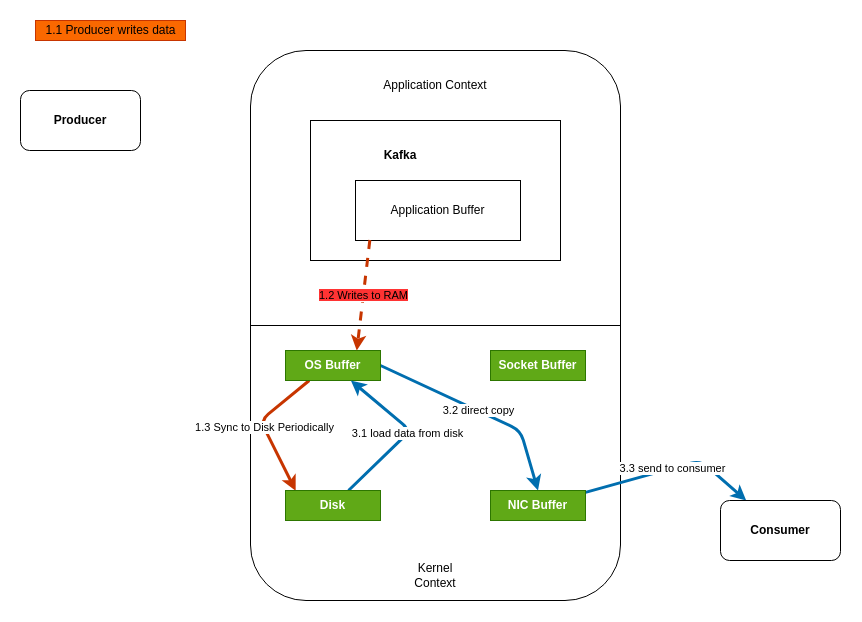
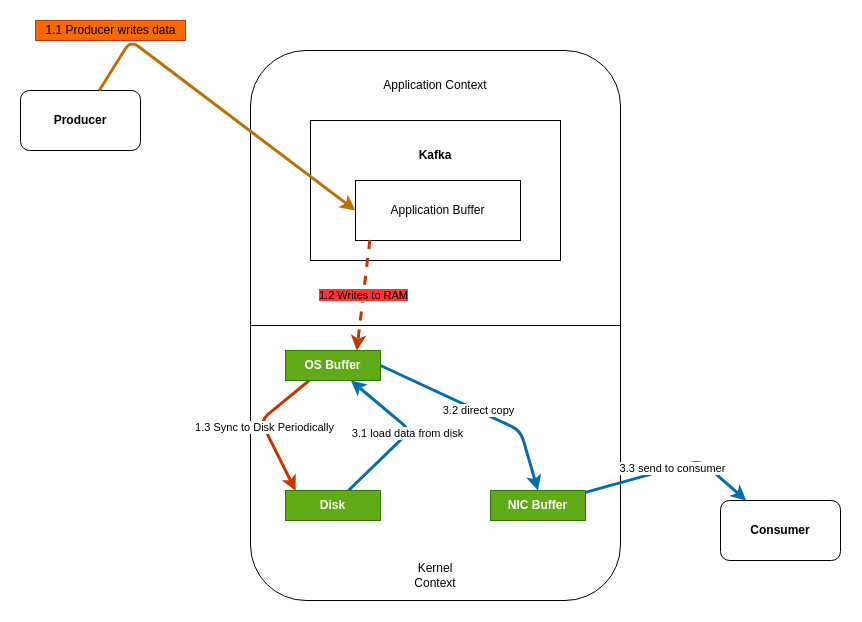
none -> (219, 108)
(401, 156) -> (436, 156)
(538, 366) -> none
